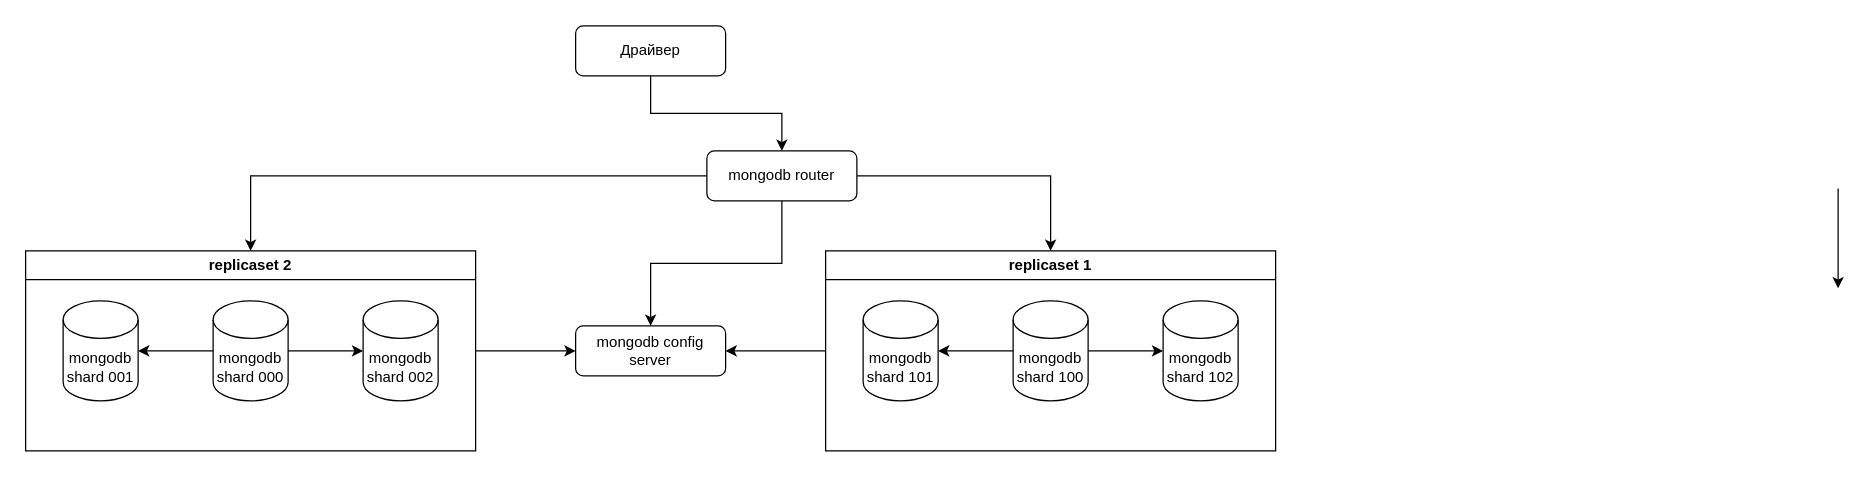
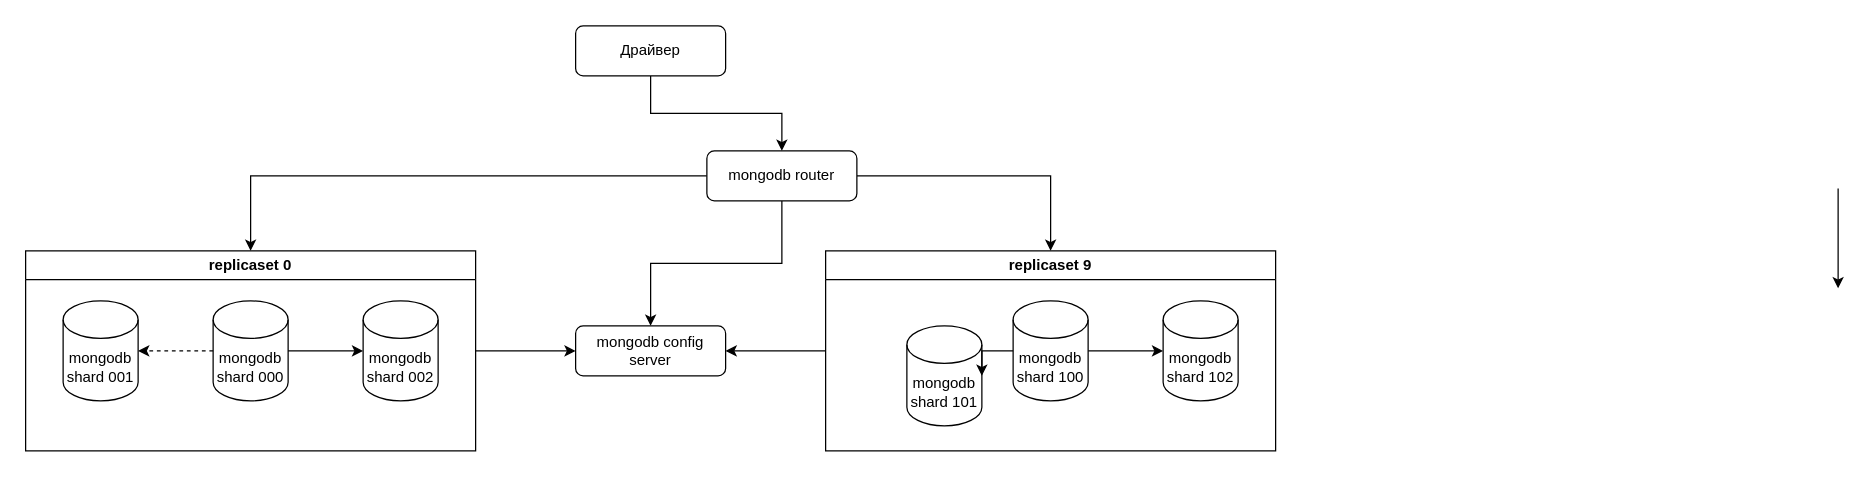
(251, 266) -> (251, 266)
(1051, 266) -> (1051, 266)
(178, 351) -> (178, 351)
(901, 351) -> (944, 376)
